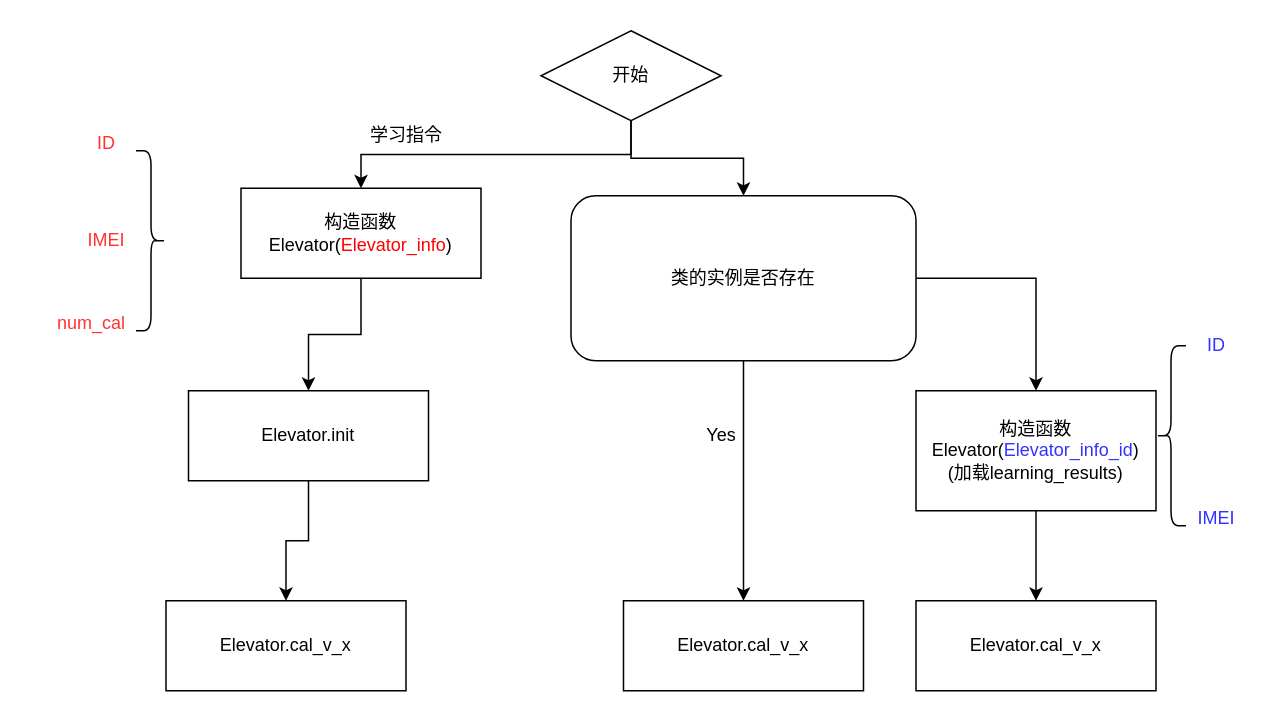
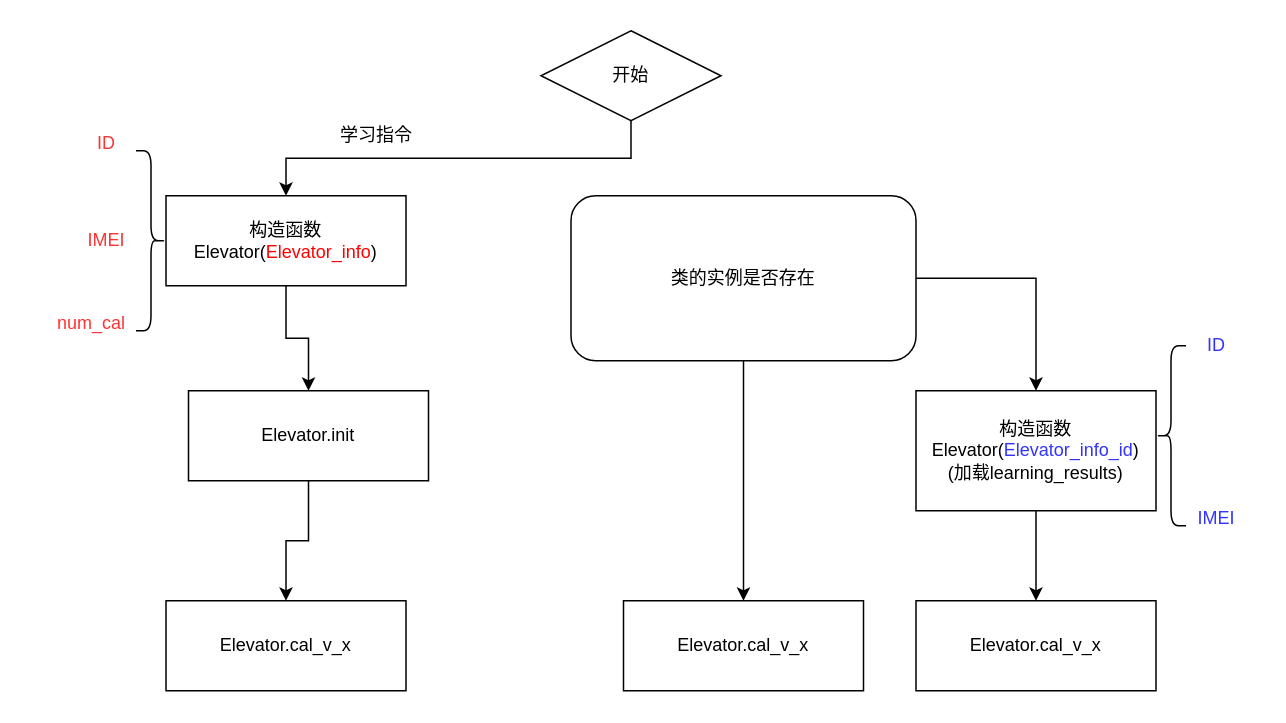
(406, 136) -> (376, 136)
(701, 158) -> none
(361, 233) -> (286, 241)
(721, 436) -> none
